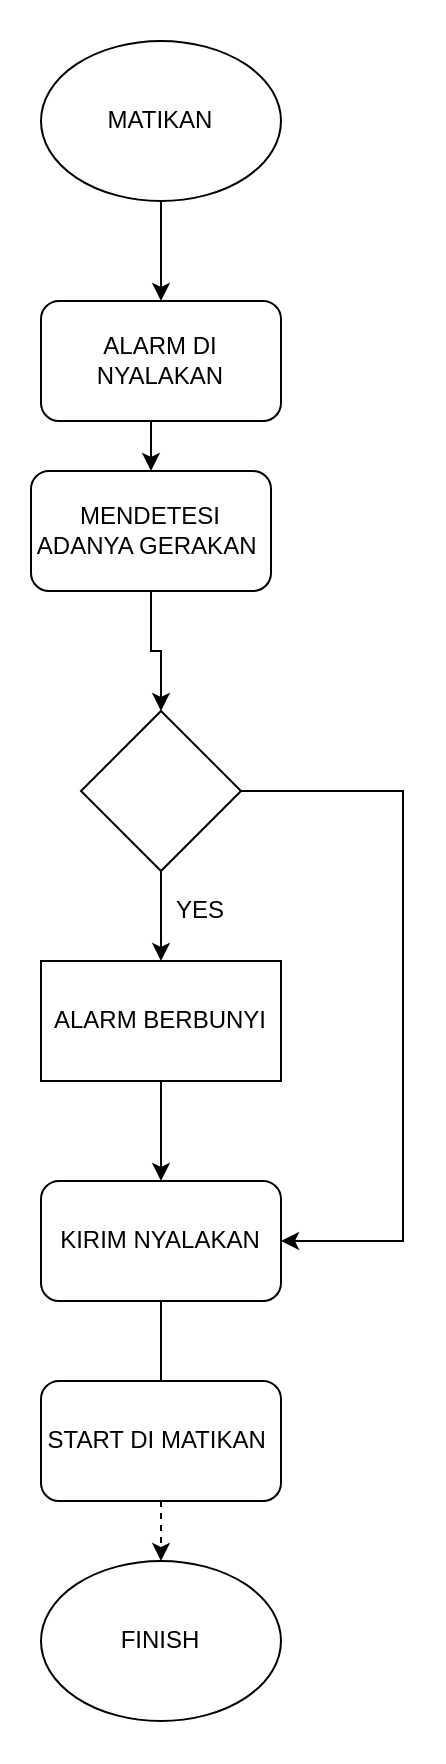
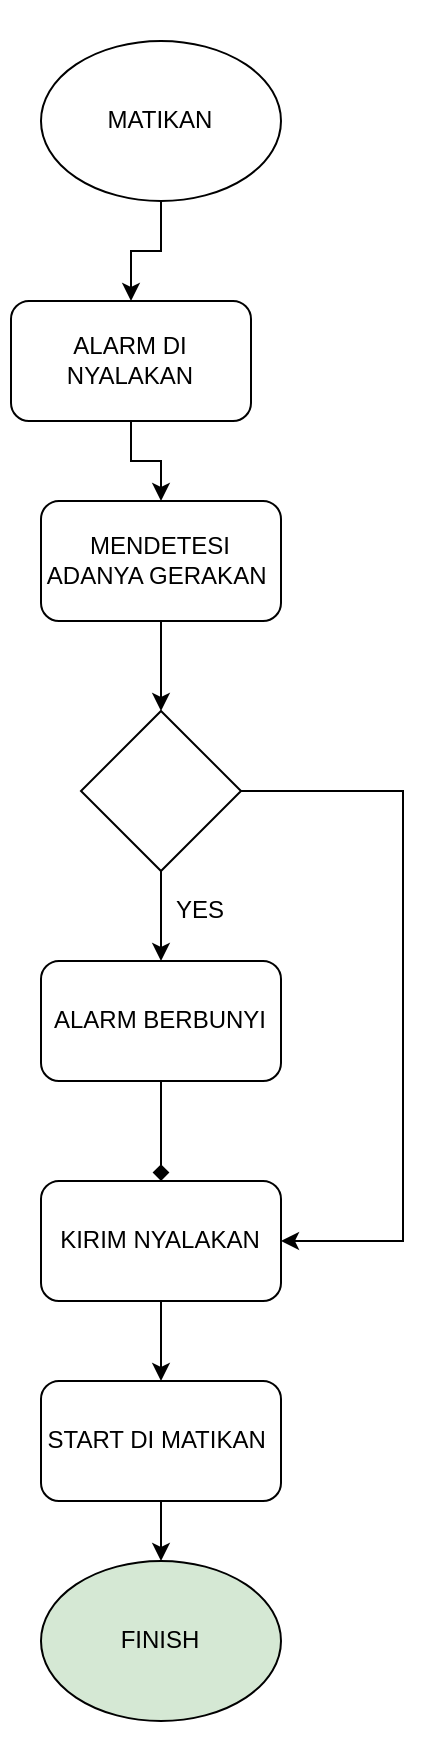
(161, 361) -> (131, 361)
(151, 531) -> (161, 561)
(161, 1021) -> (161, 1021)
(161, 1166) -> (161, 1165)
(161, 1371) -> (161, 1366)
(161, 1526) -> (161, 1526)
(161, 1641) -> (161, 1641)
